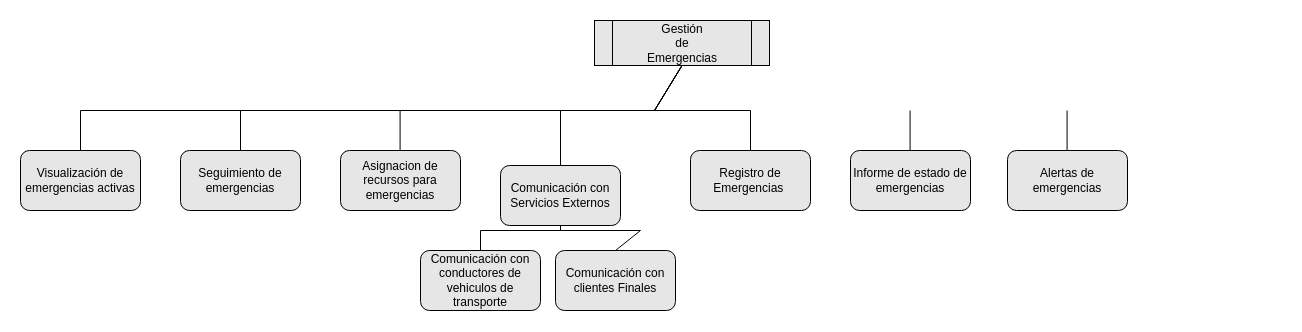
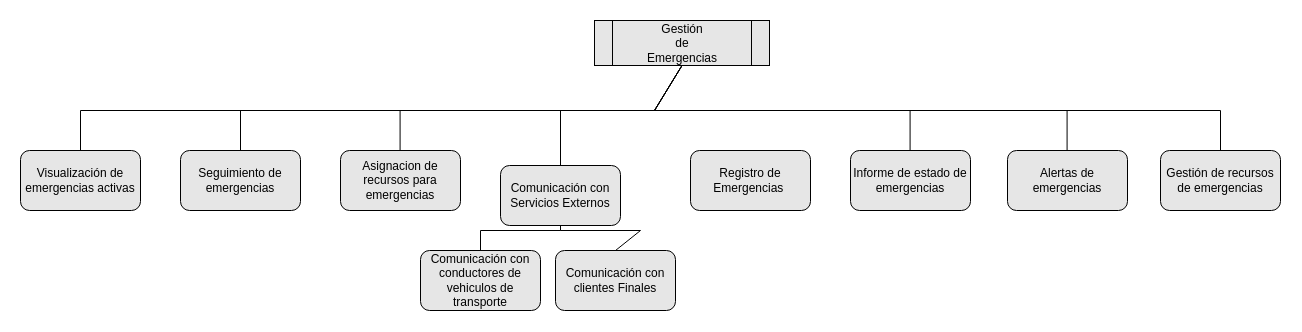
none -> (1006, 111)
(751, 132) -> none
none -> (1221, 181)
